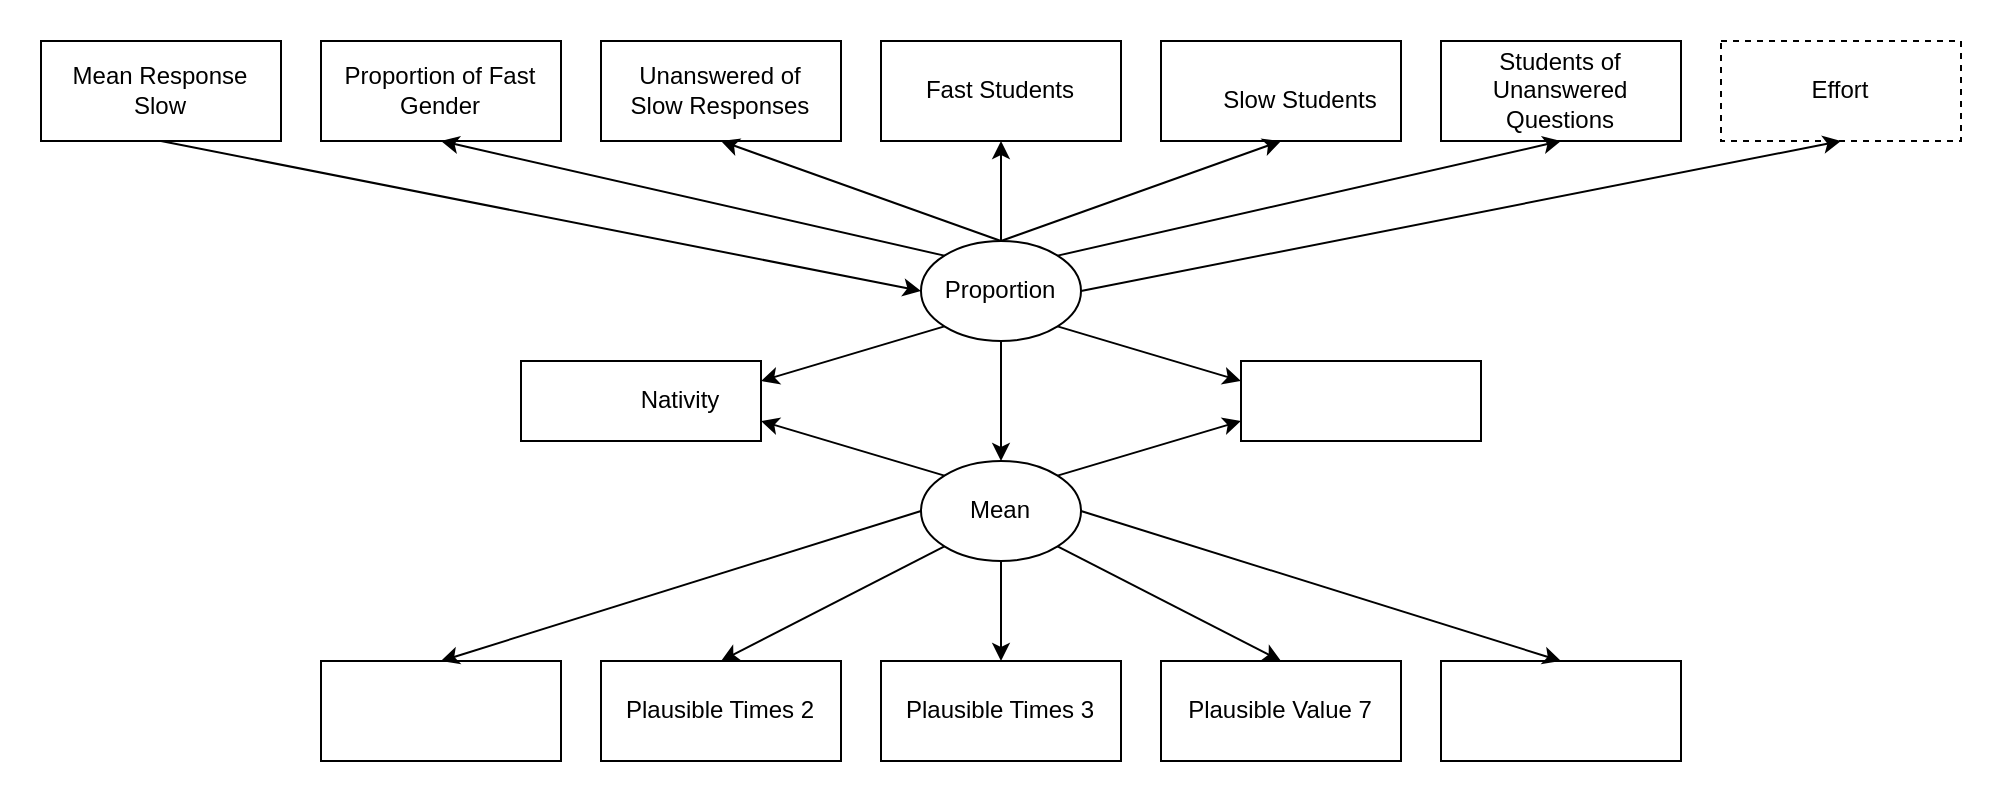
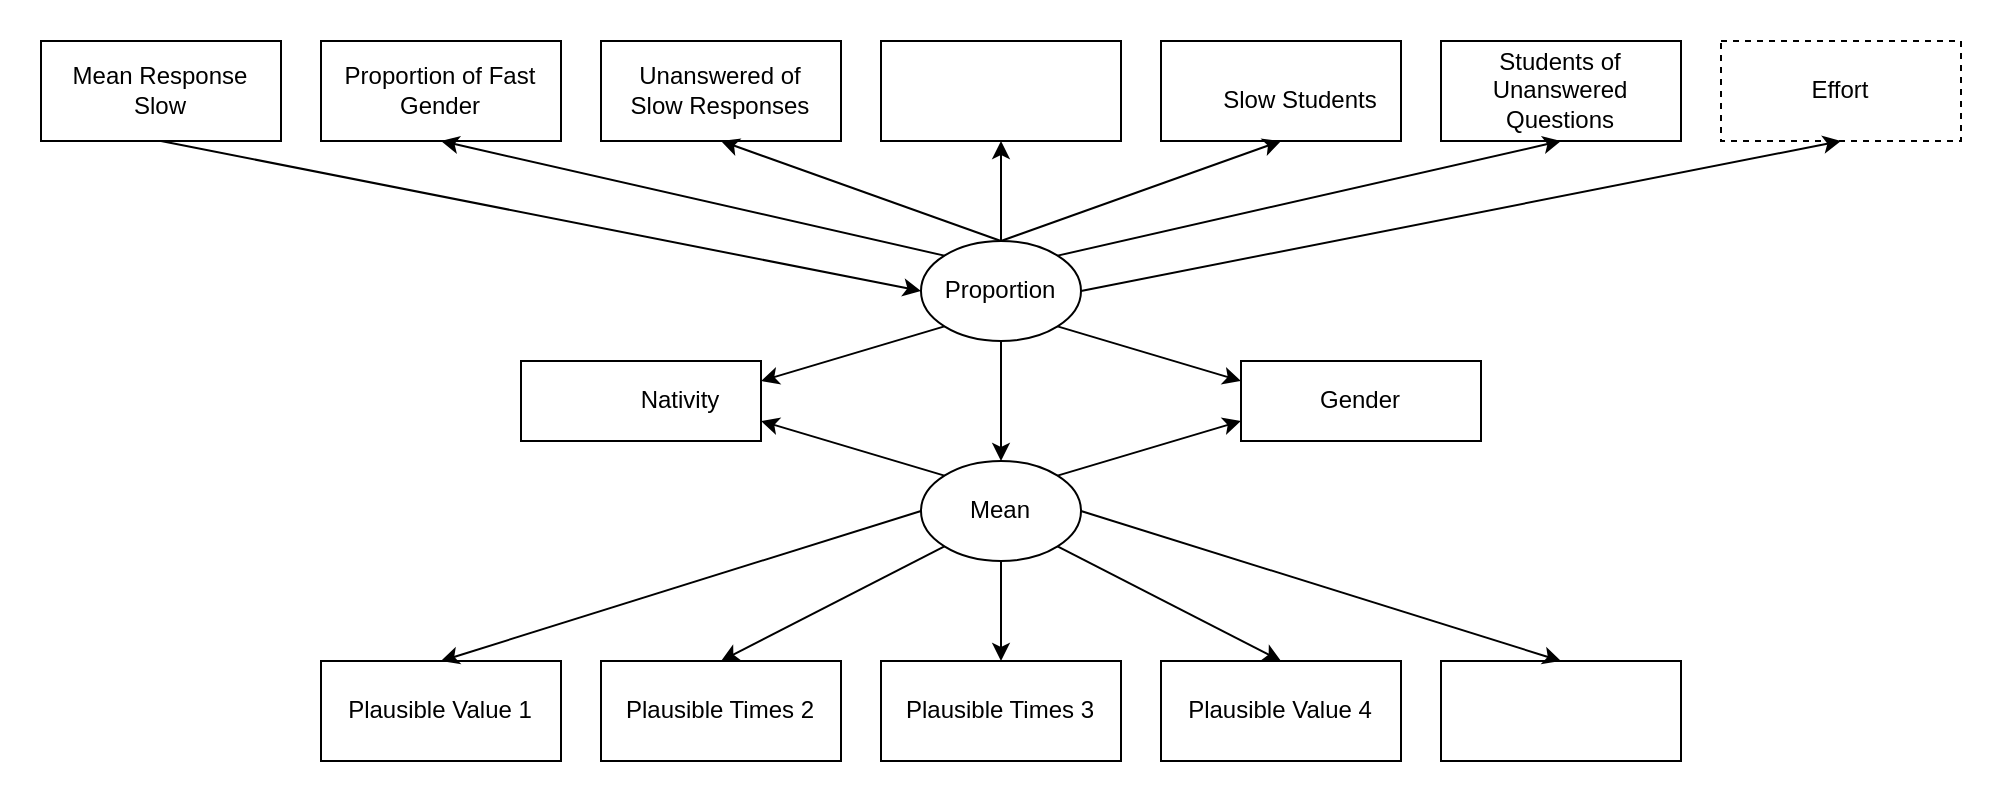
(1001, 91) -> none
none -> (1361, 401)
none -> (441, 711)
(1281, 711) -> (1281, 711)
